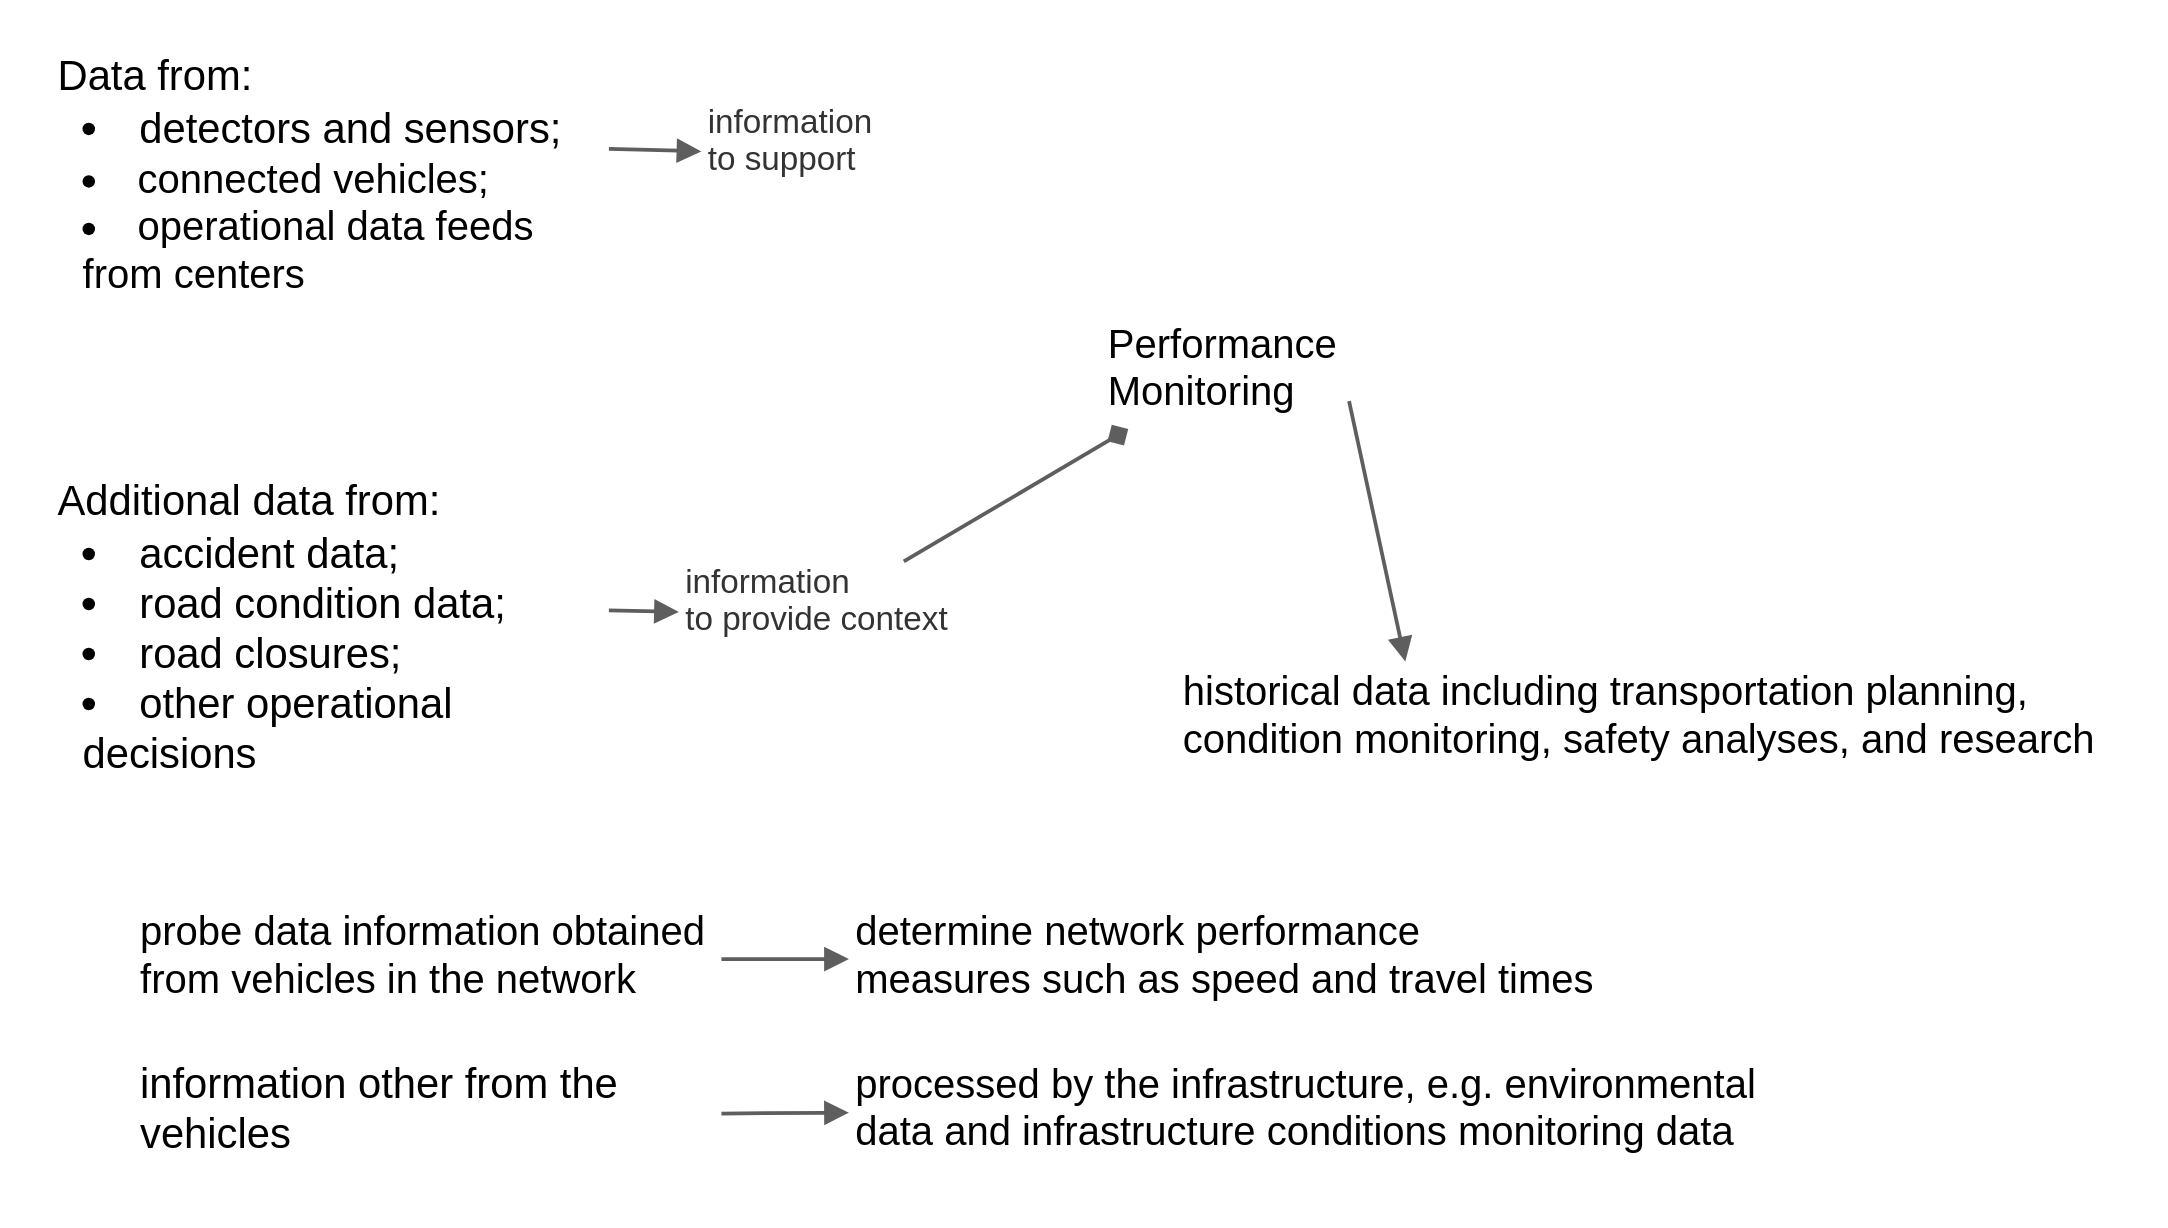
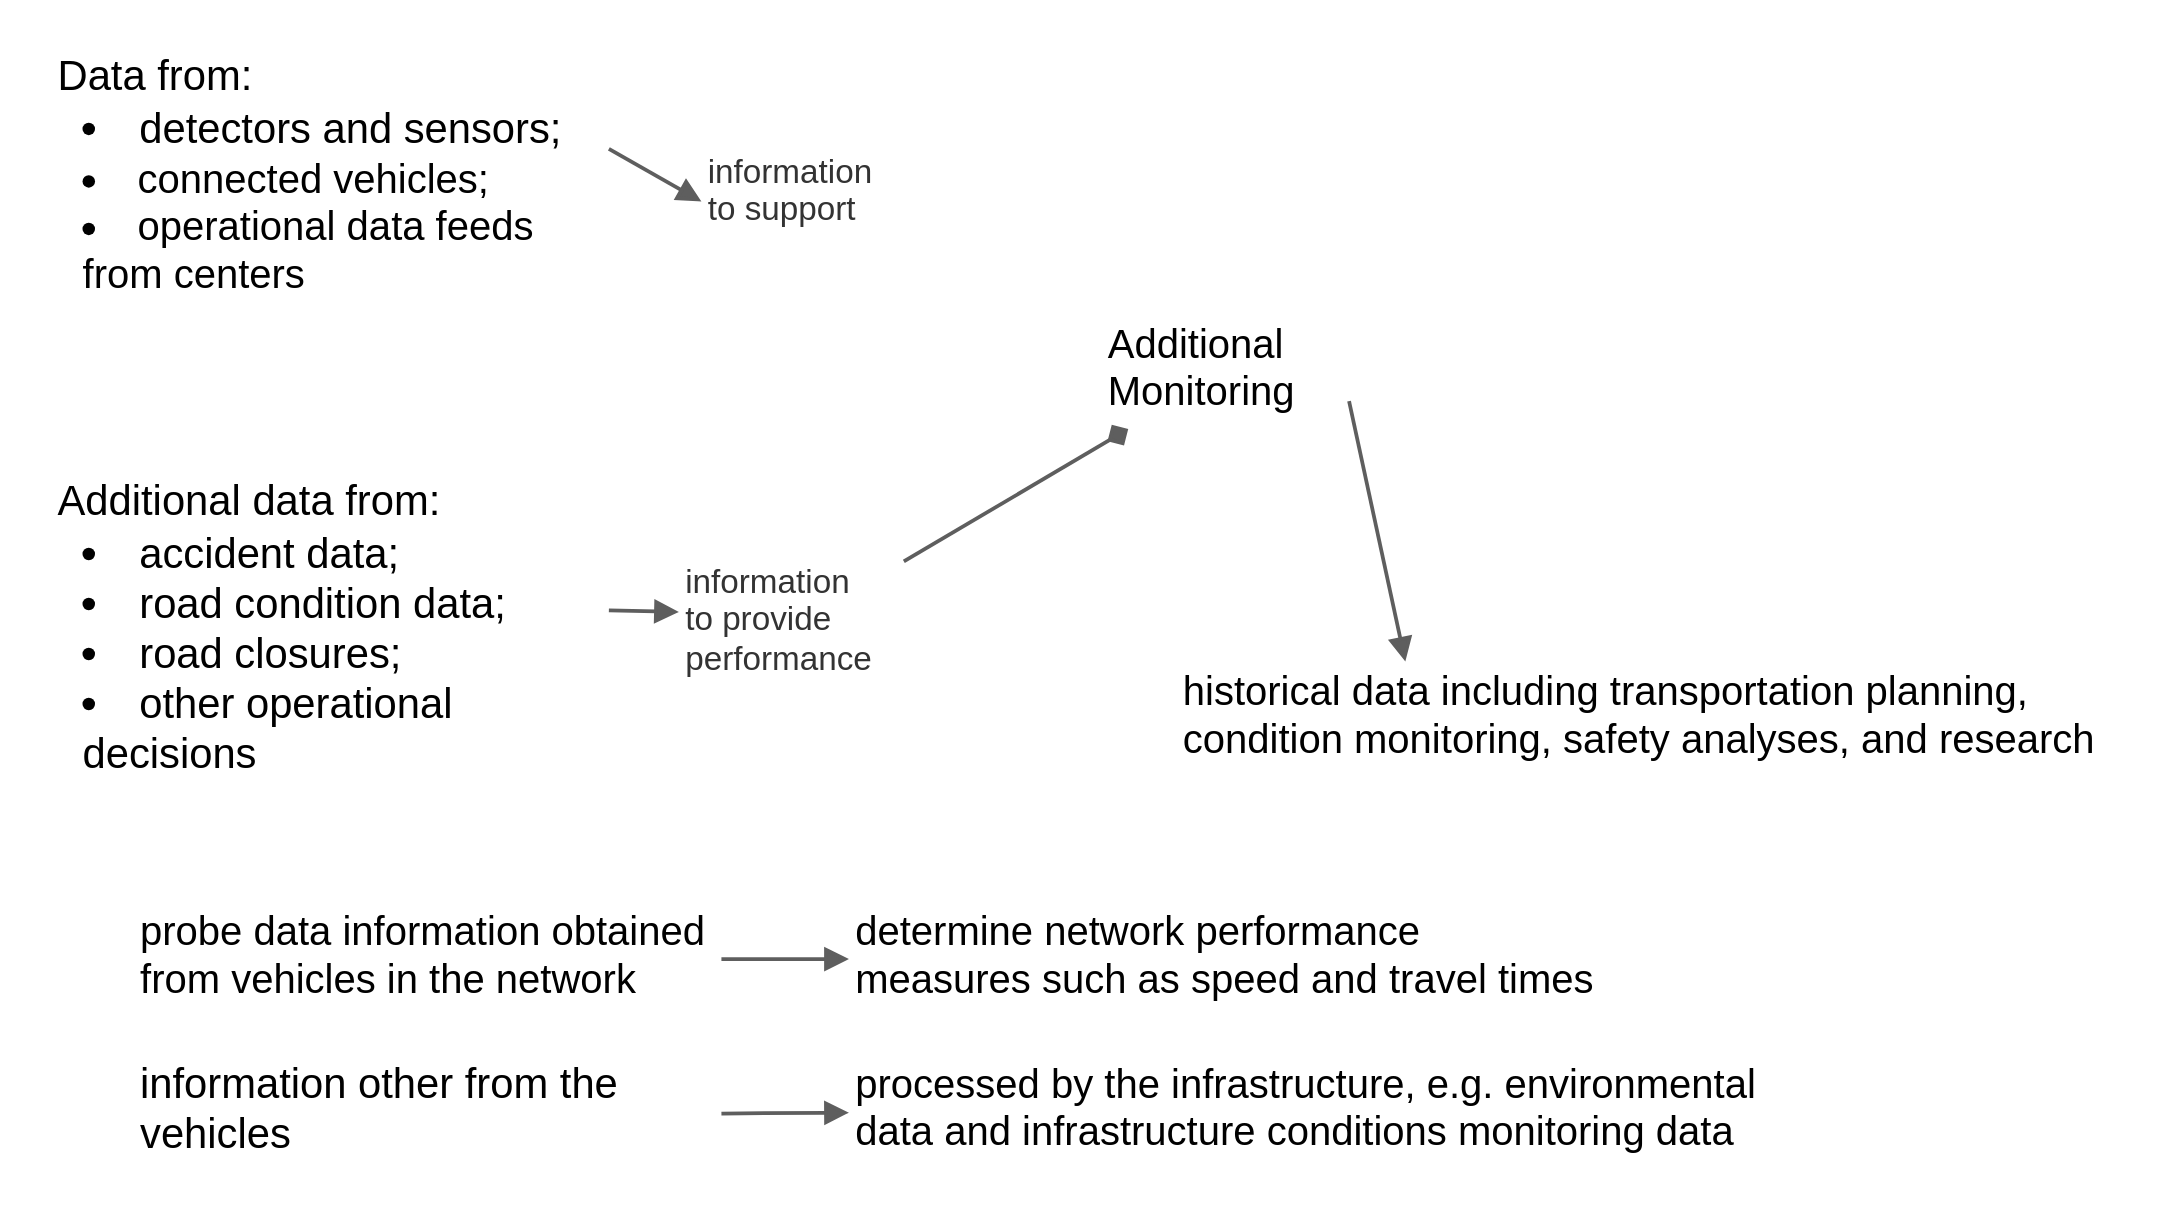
(793, 151) -> (793, 201)
(1228, 393) -> (1210, 369)
(823, 627) -> (823, 627)
